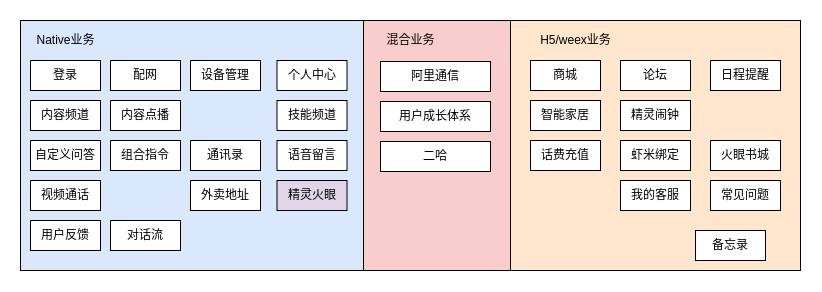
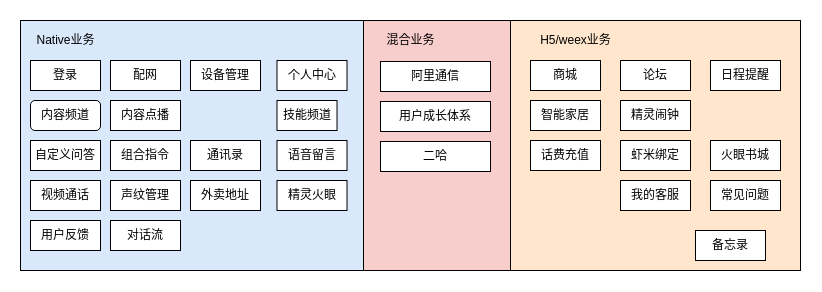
(66, 116) -> (66, 116)
(312, 116) -> (307, 116)
none -> (146, 196)
(312, 196) -> (312, 196)
